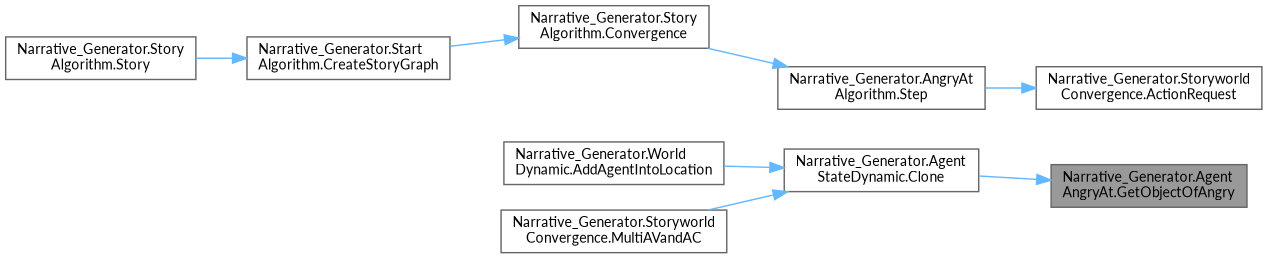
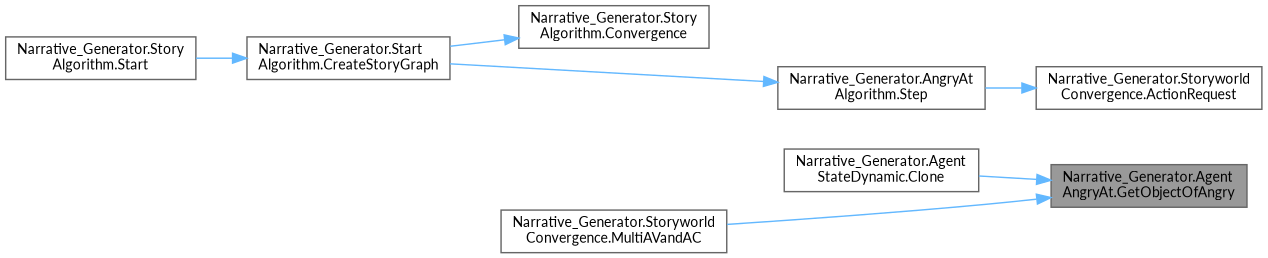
(741, 56) -> (607, 73)
(101, 58) -> (101, 58)
(614, 163) -> none
(741, 202) -> (882, 213)
